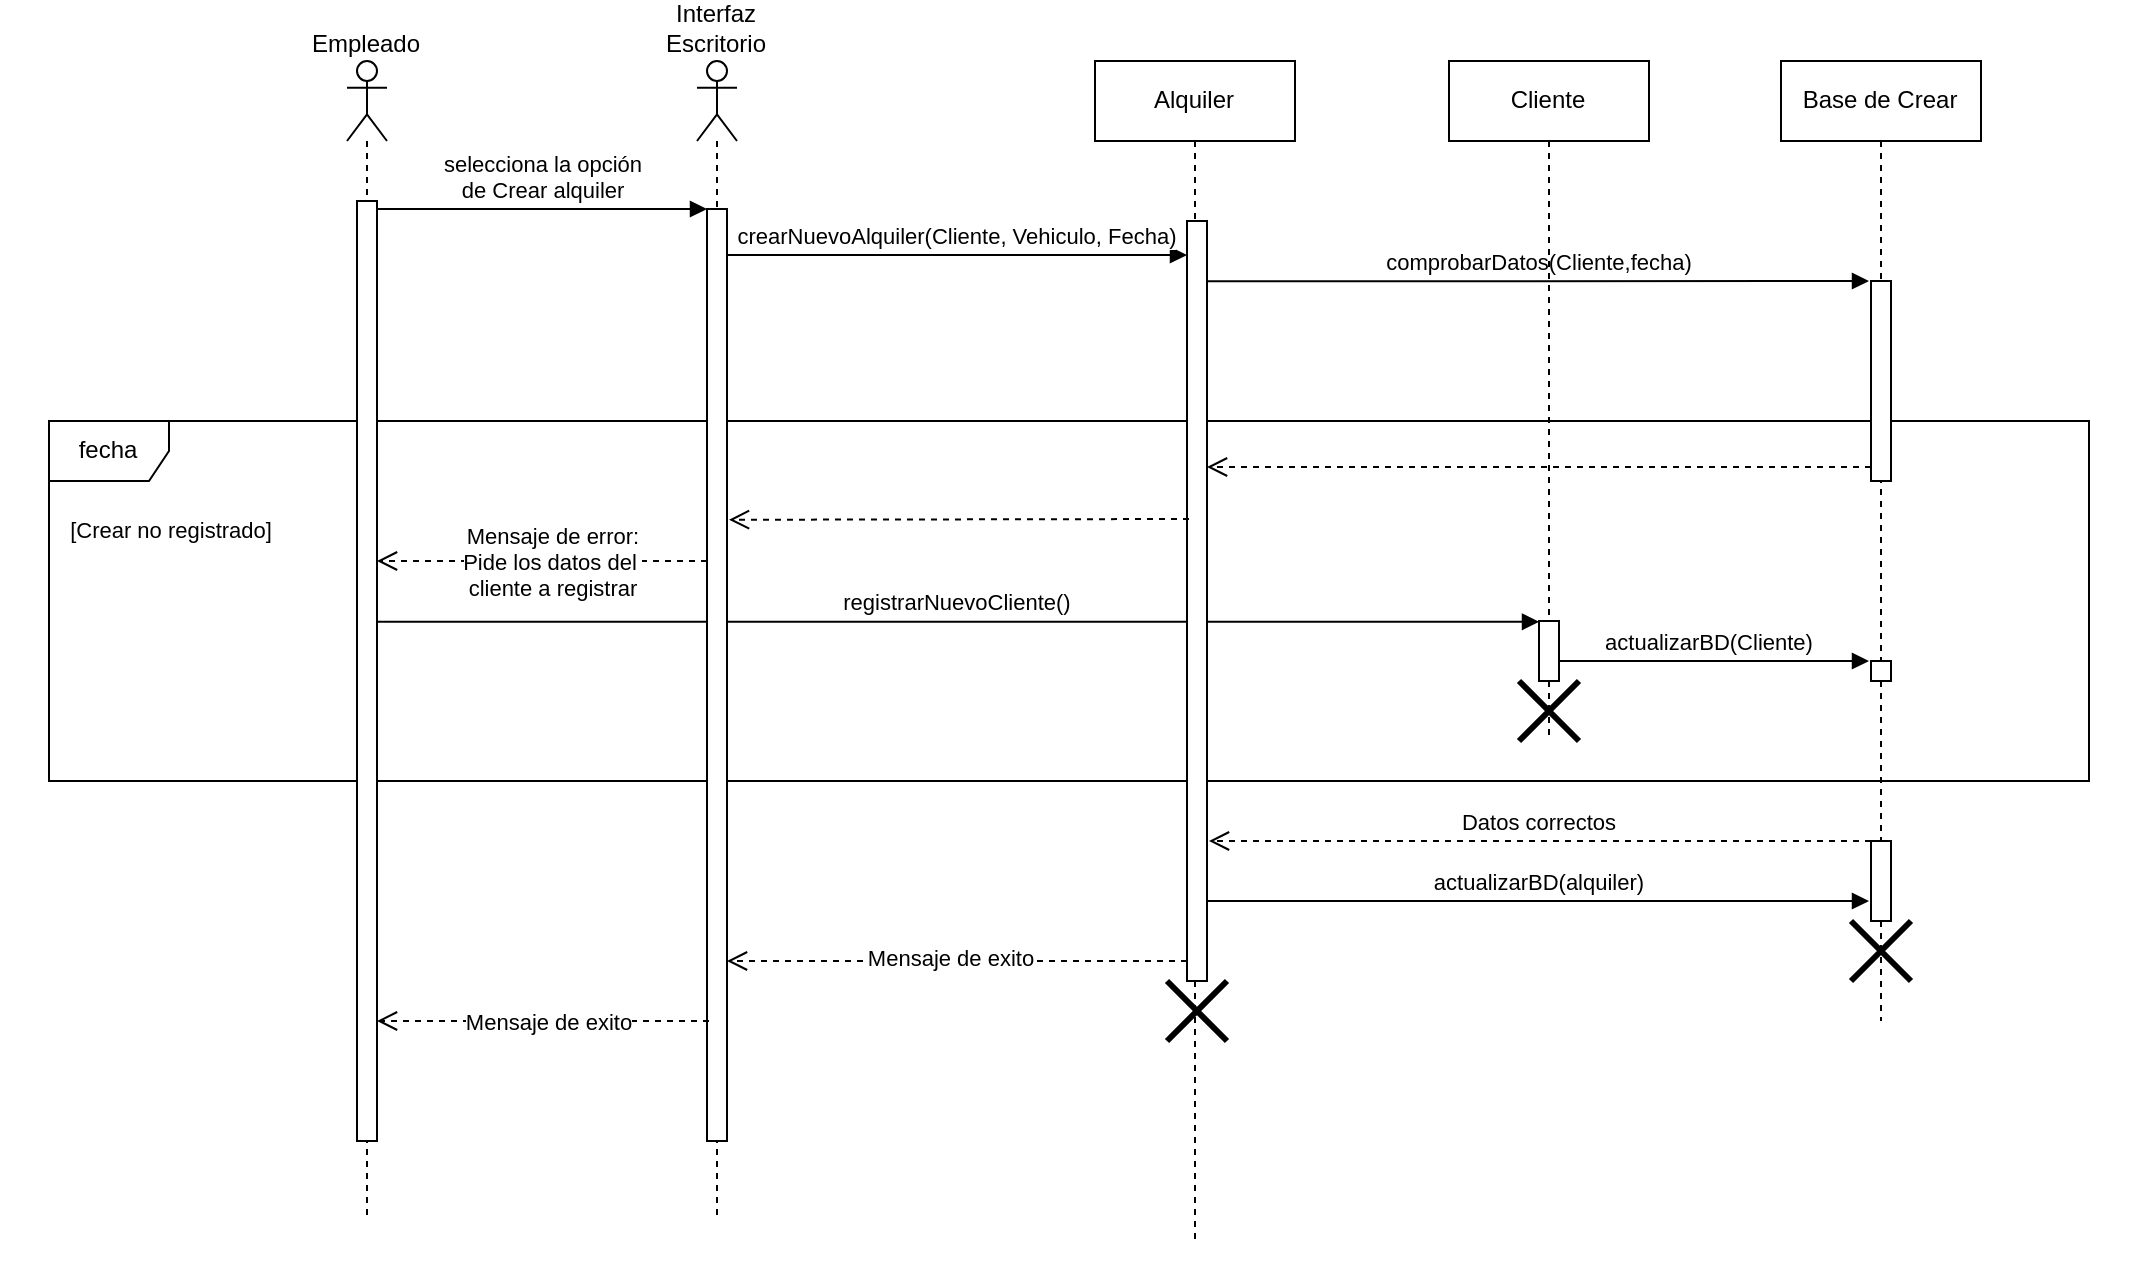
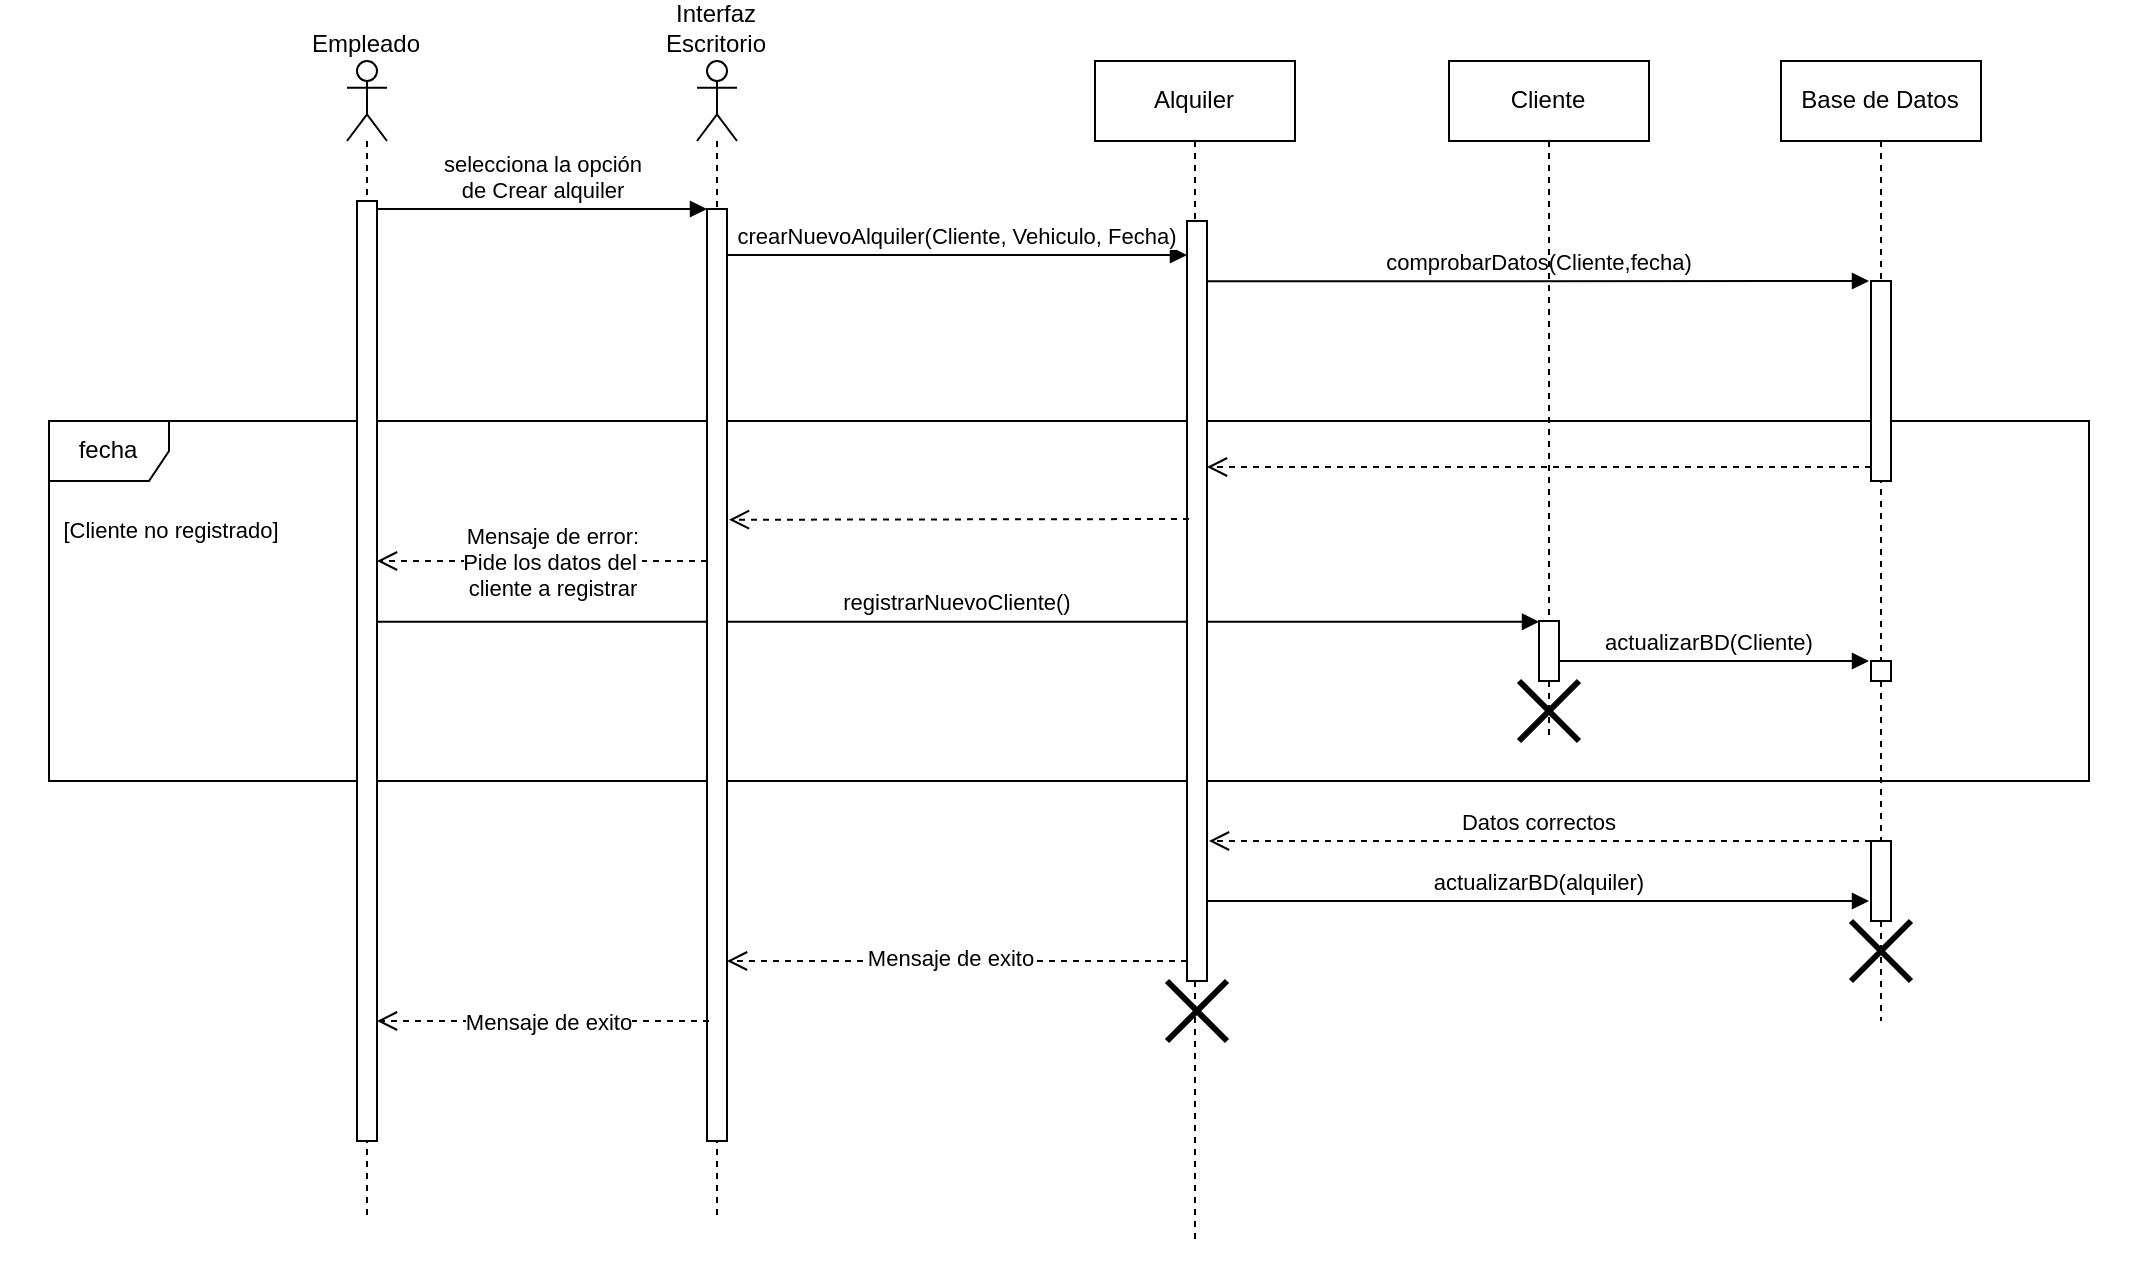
(1881, 101) -> (1881, 101)
(172, 531) -> (172, 531)
